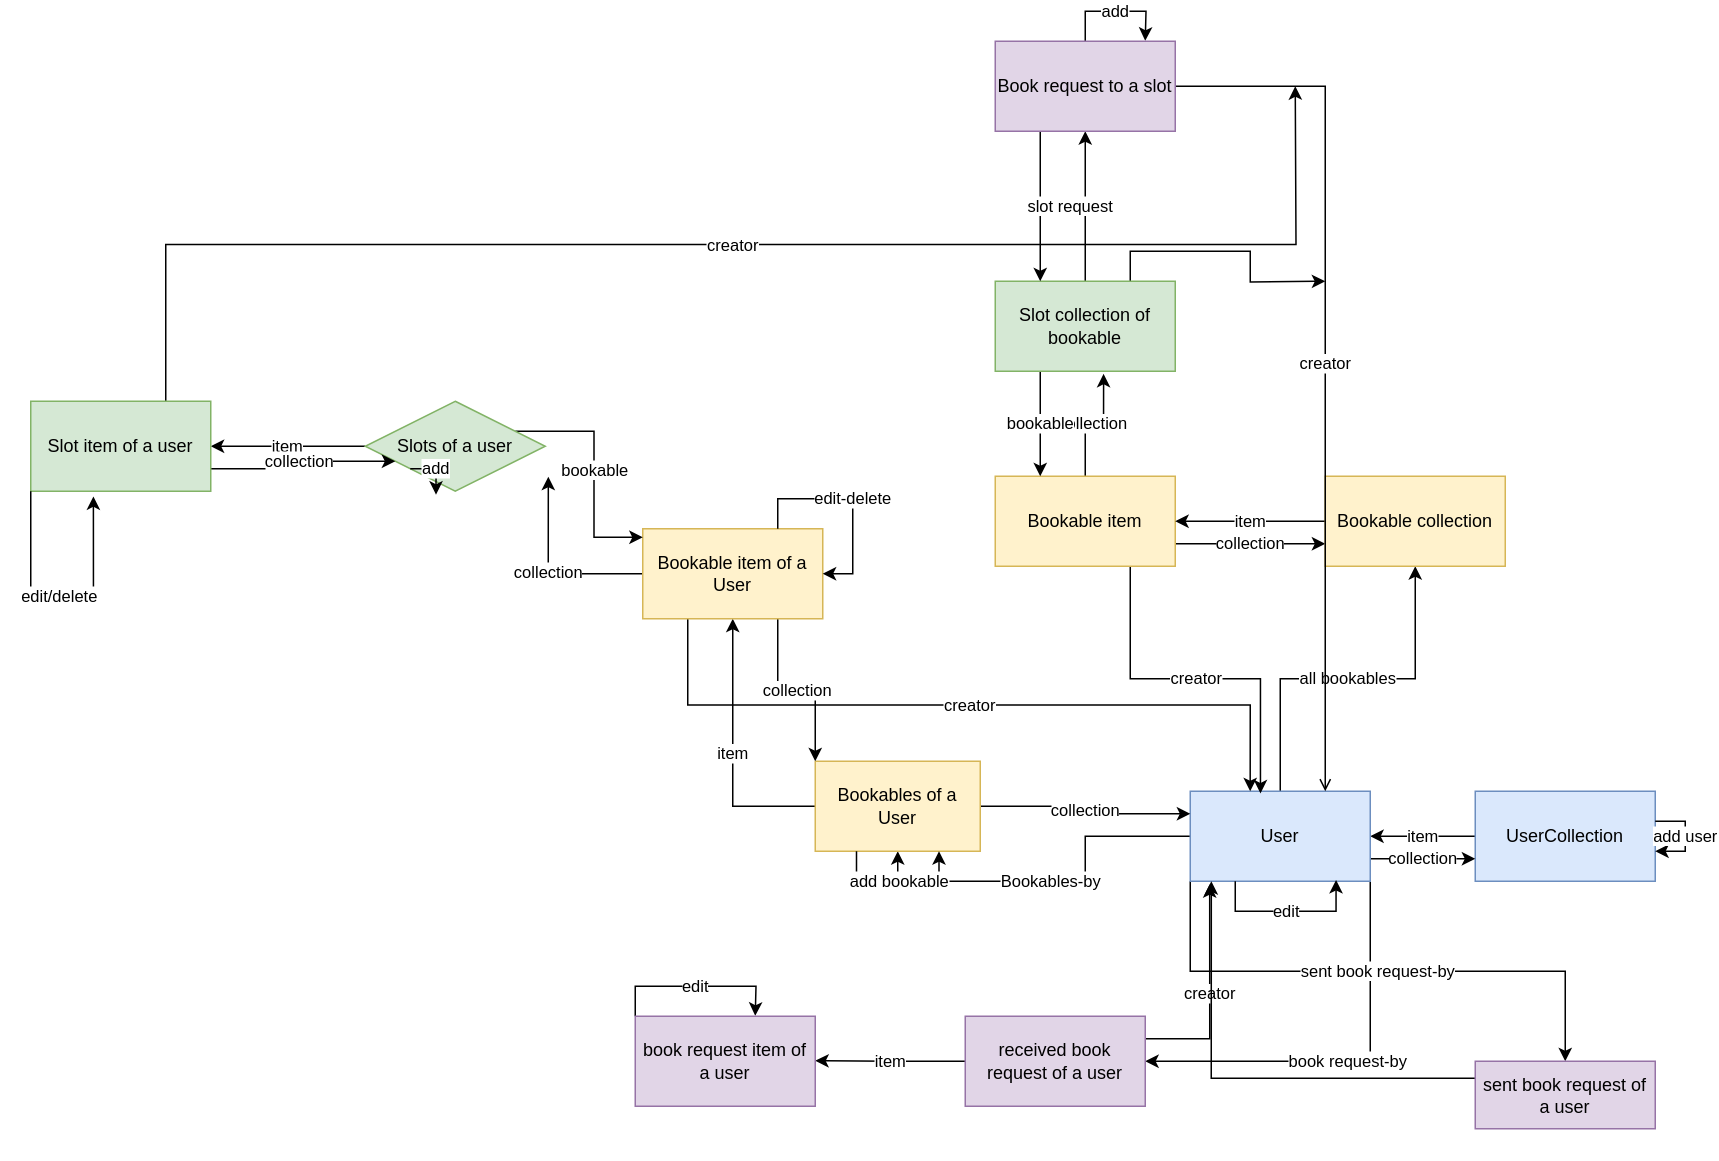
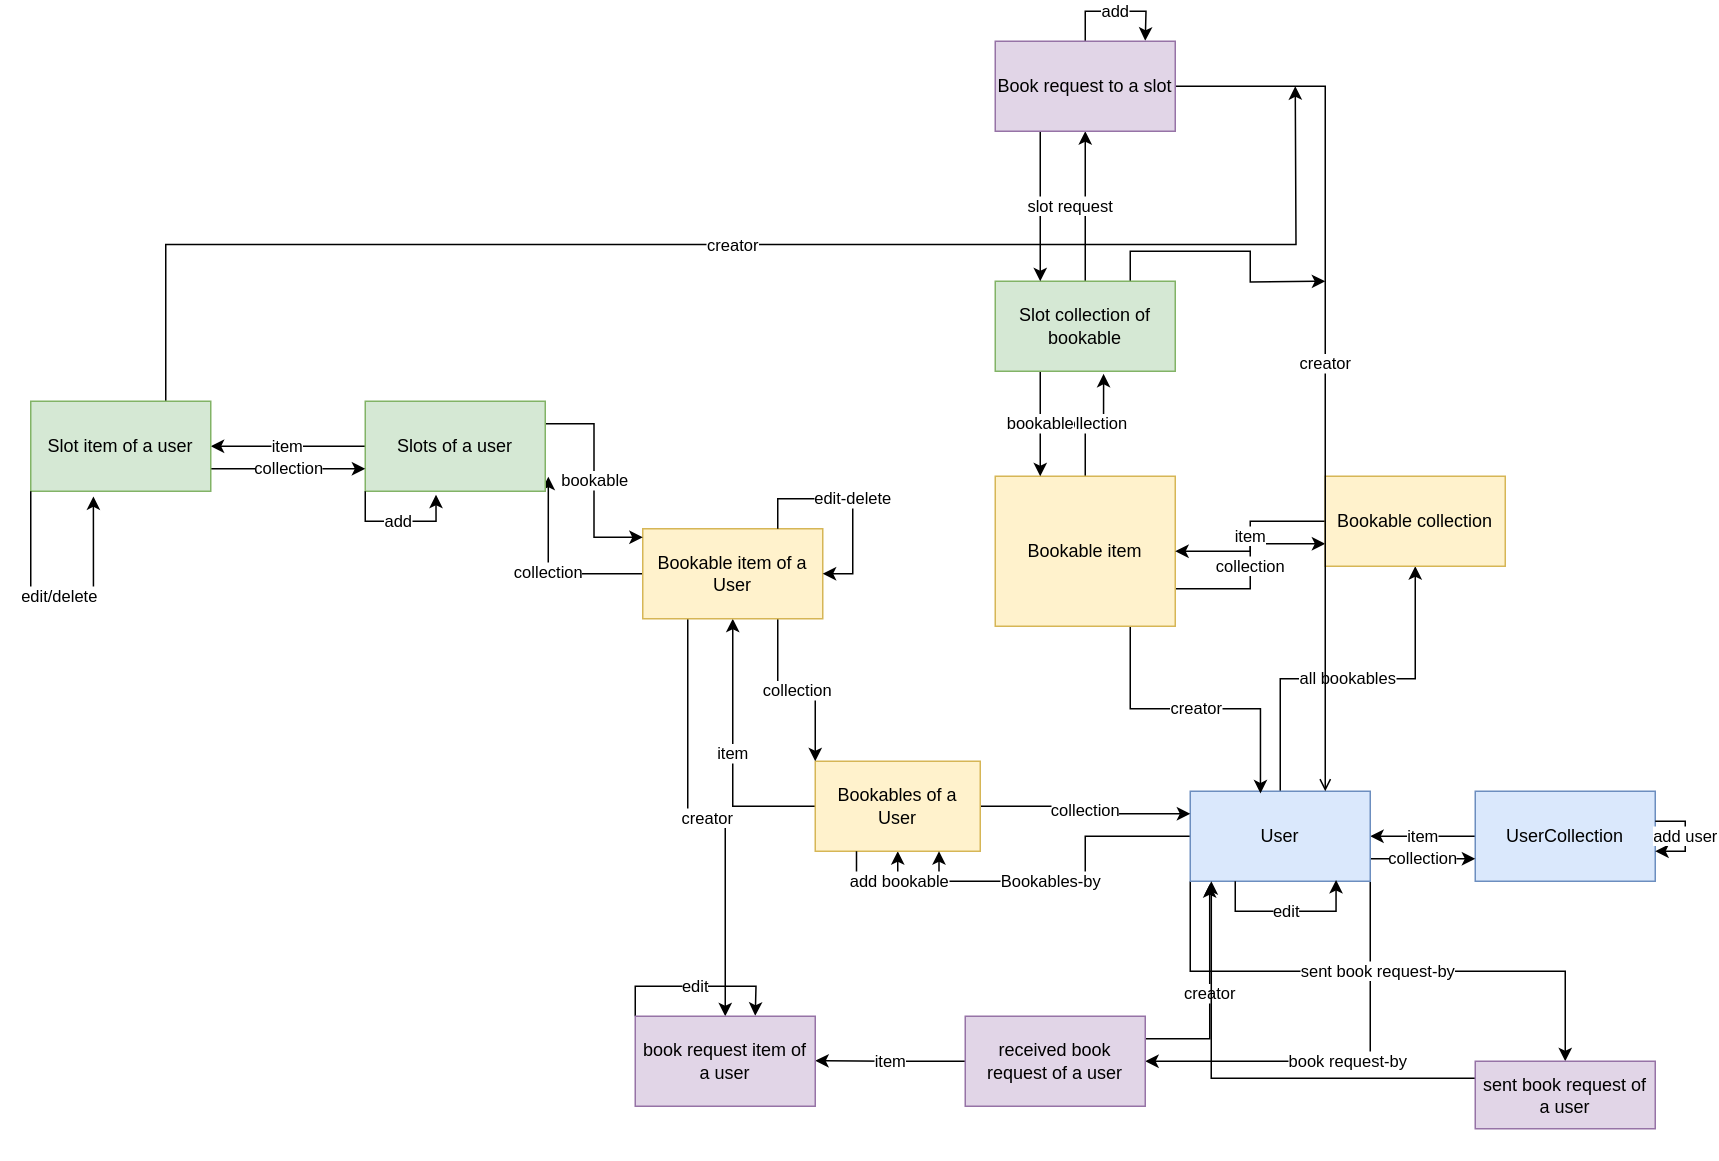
(455, 446) -> (455, 446)
(1085, 521) -> (1085, 551)
(1005, 705) -> (725, 836)
